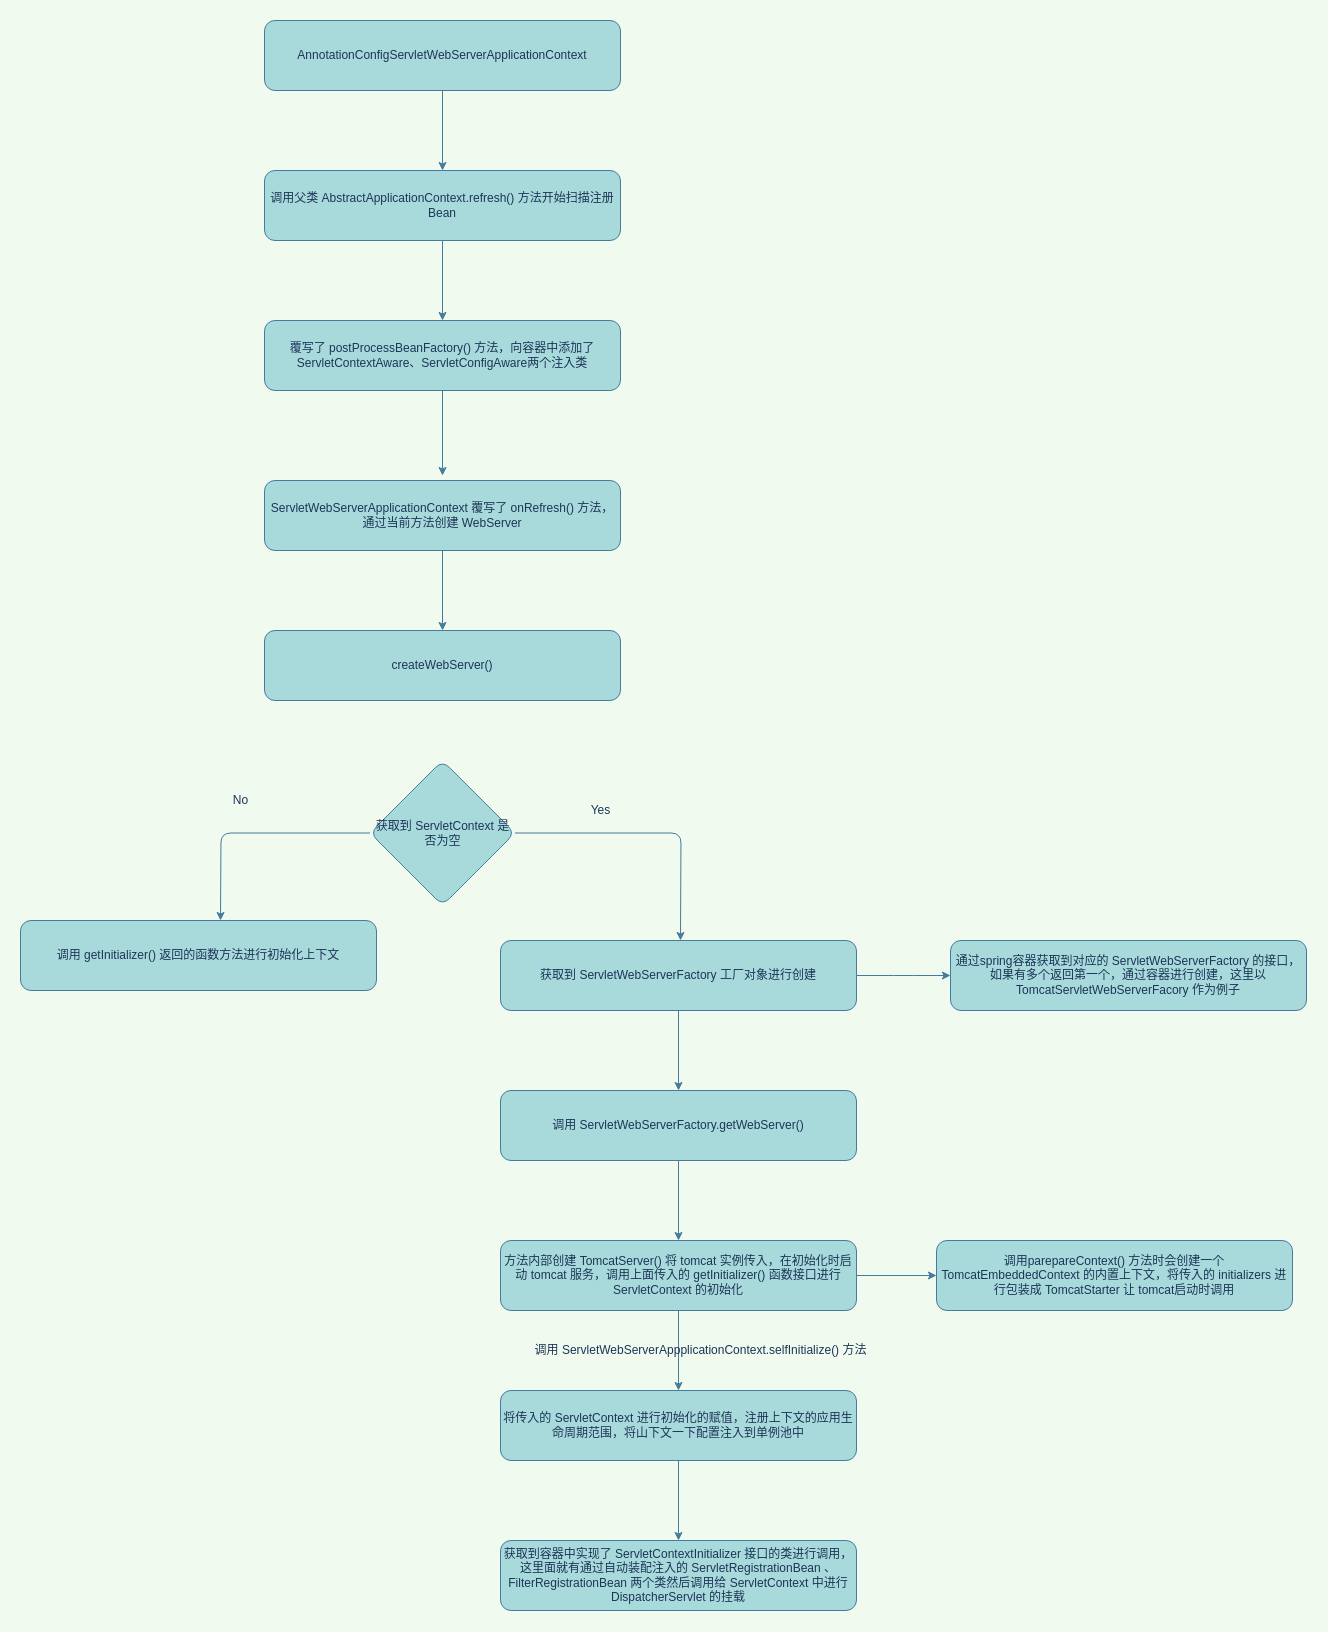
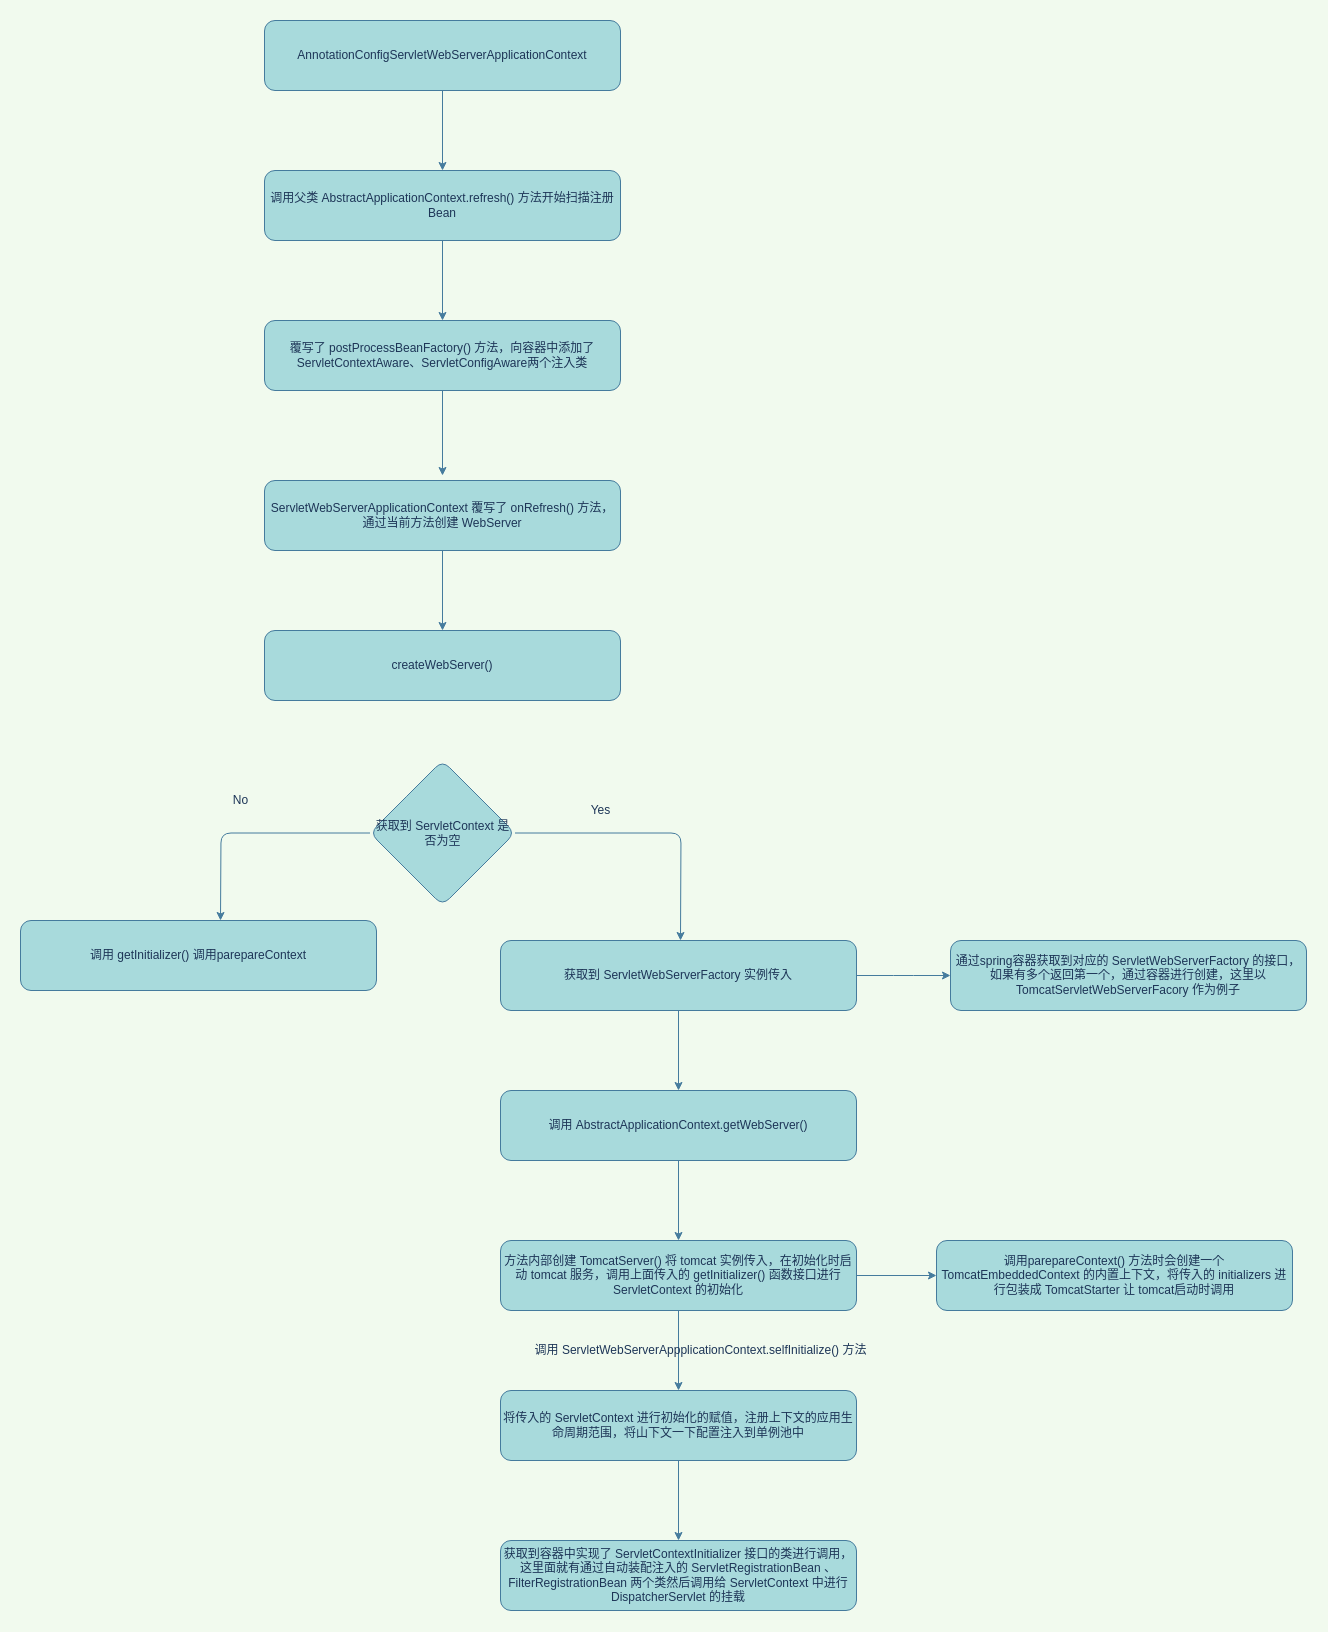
(199, 956) -> (199, 956)
(679, 976) -> (679, 976)
(679, 1126) -> (679, 1126)
